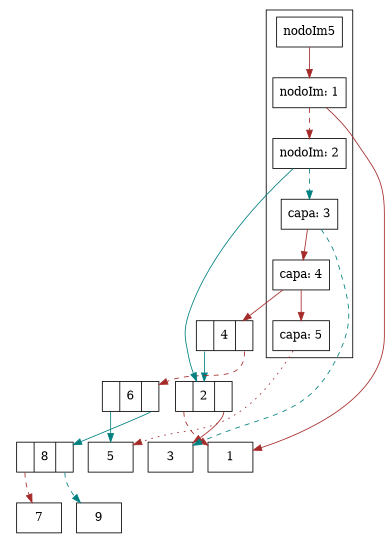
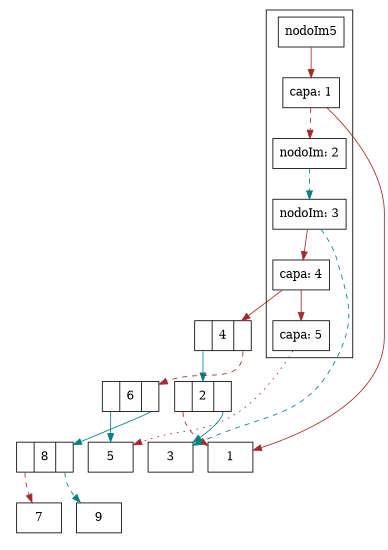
(309, 93) -> (311, 93)
(309, 214) -> (309, 214)
(215, 260) -> none
(207, 432) -> (207, 432)
